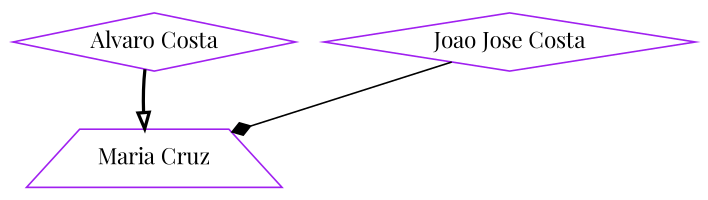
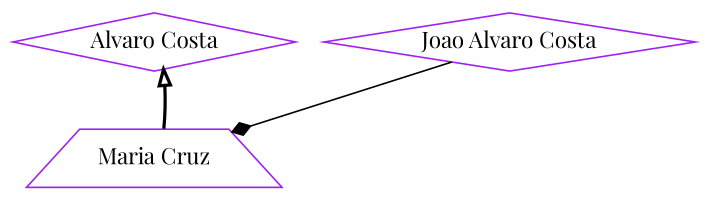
(510, 42) -> (510, 42)
(143, 91) -> (165, 107)
